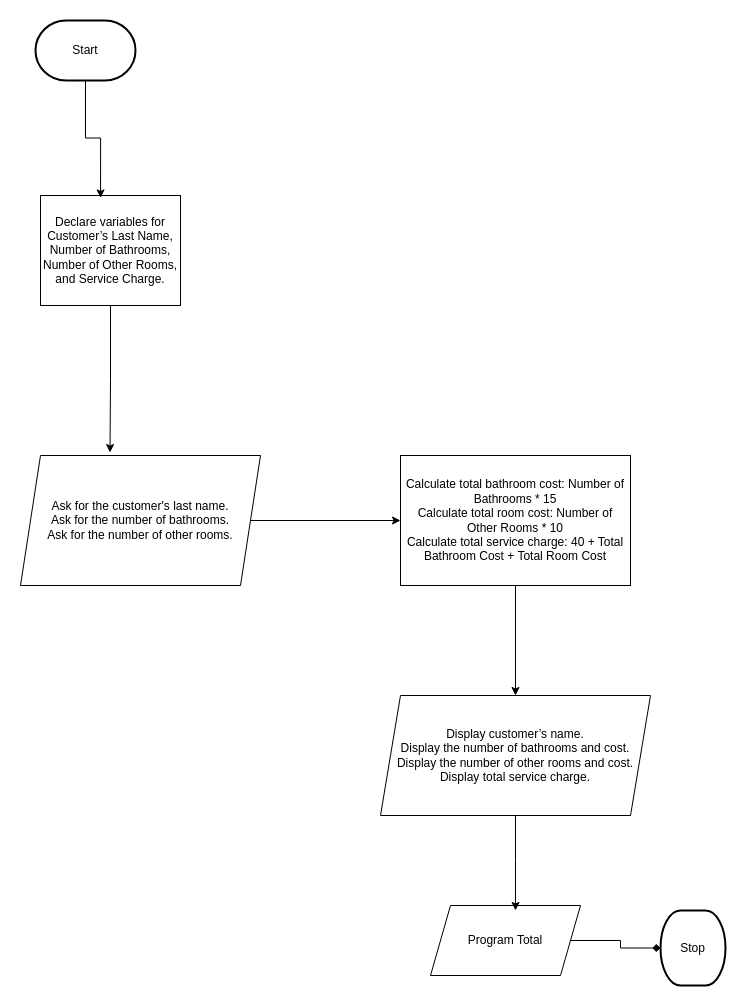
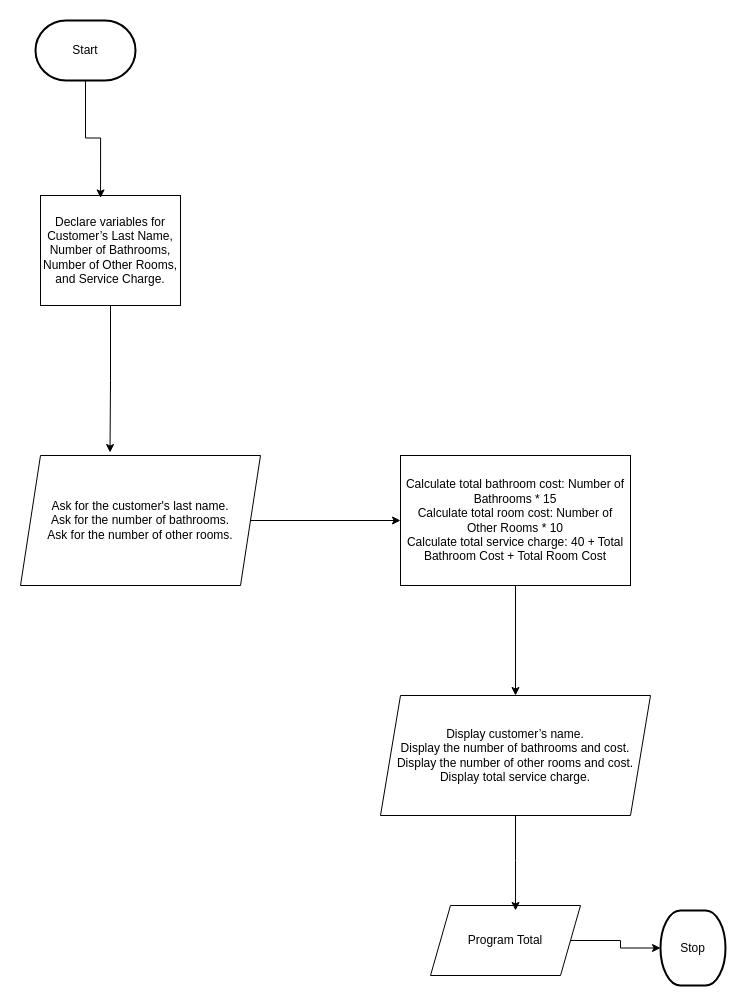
(651, 948) -> (652, 948)
